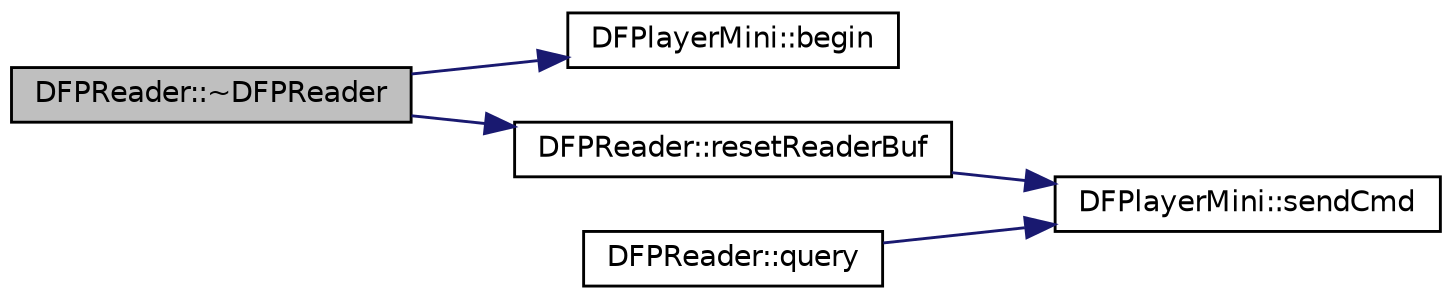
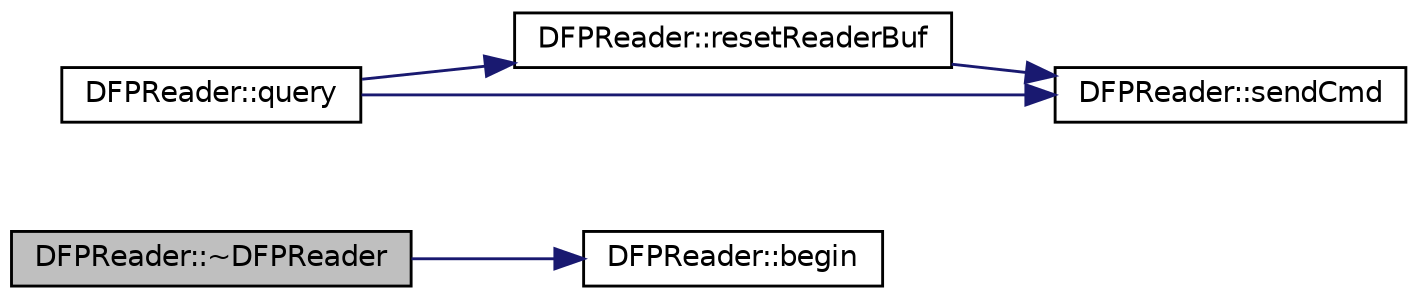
(733, 40) -> (733, 259)
(448, 120) -> (424, 73)
(1248, 204) -> (1230, 95)
